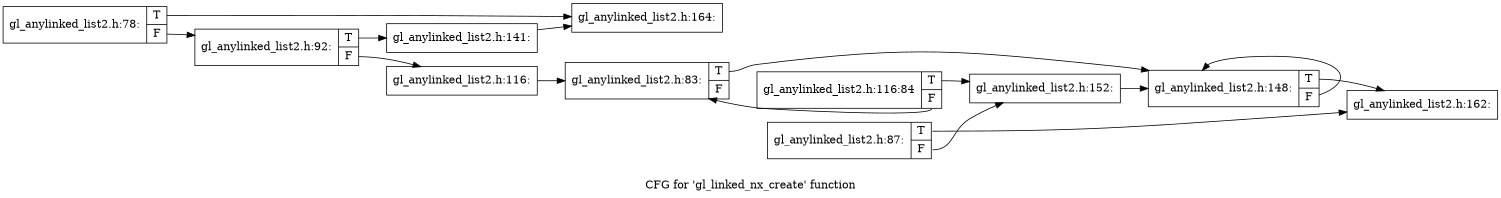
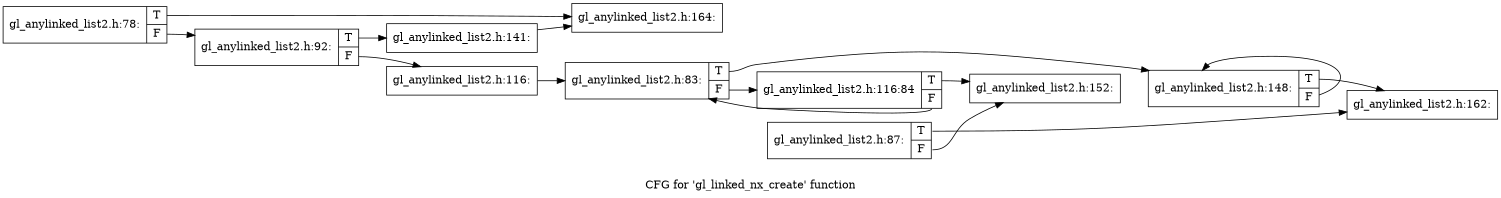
(1130, 89) -> none
none -> (739, 90)
